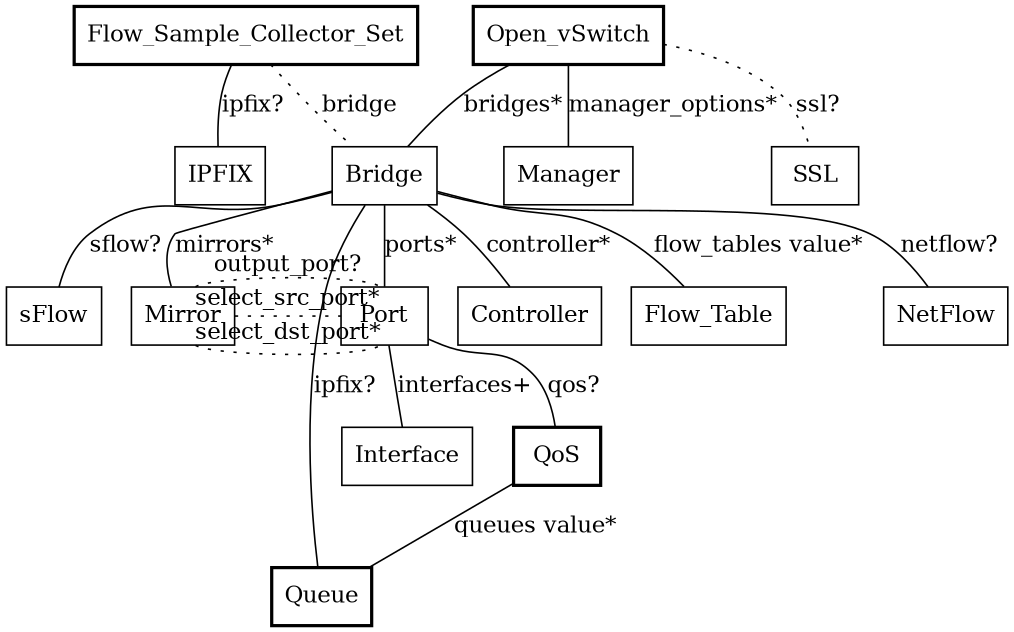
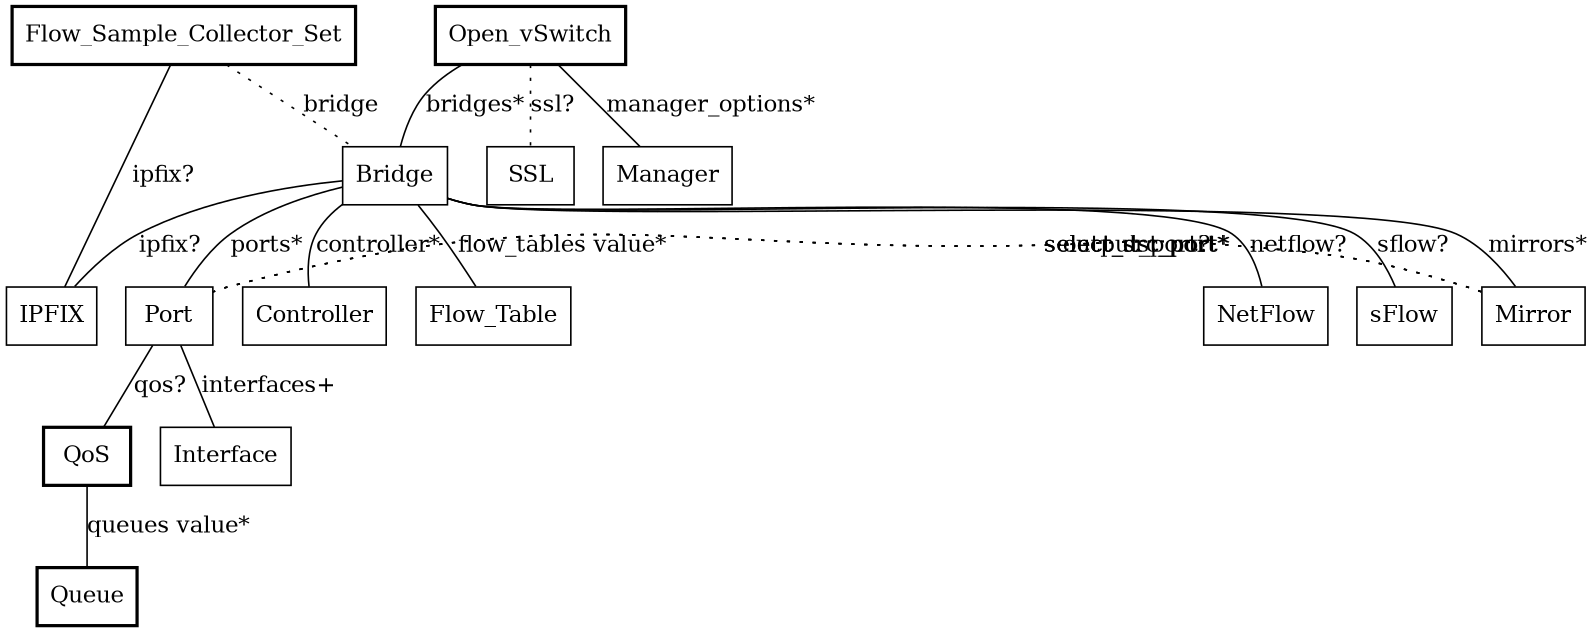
(312, 381) -> (198, 210)
